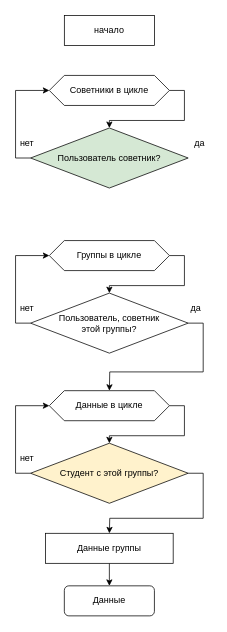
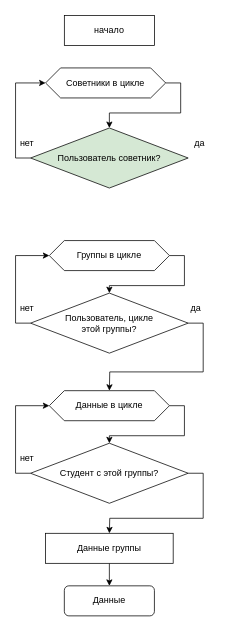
(109, 90) -> (105, 83)
(109, 323) -> (109, 323)
(109, 473) -> (109, 473)
